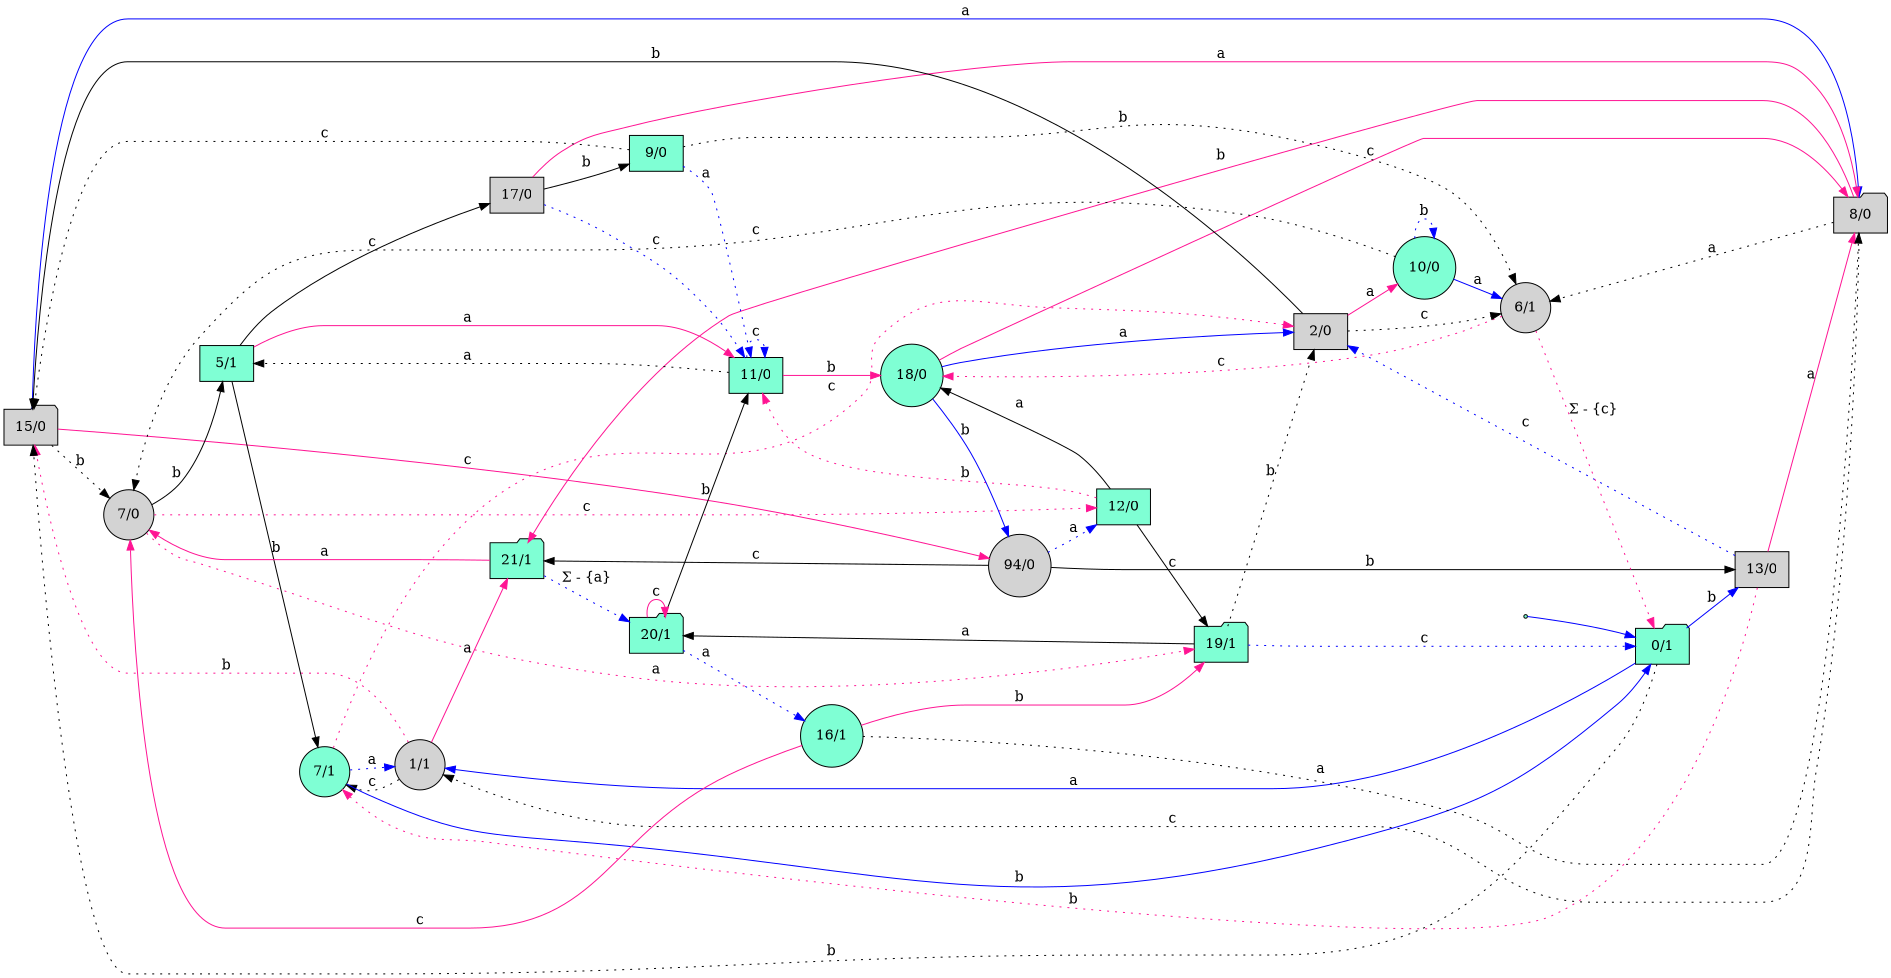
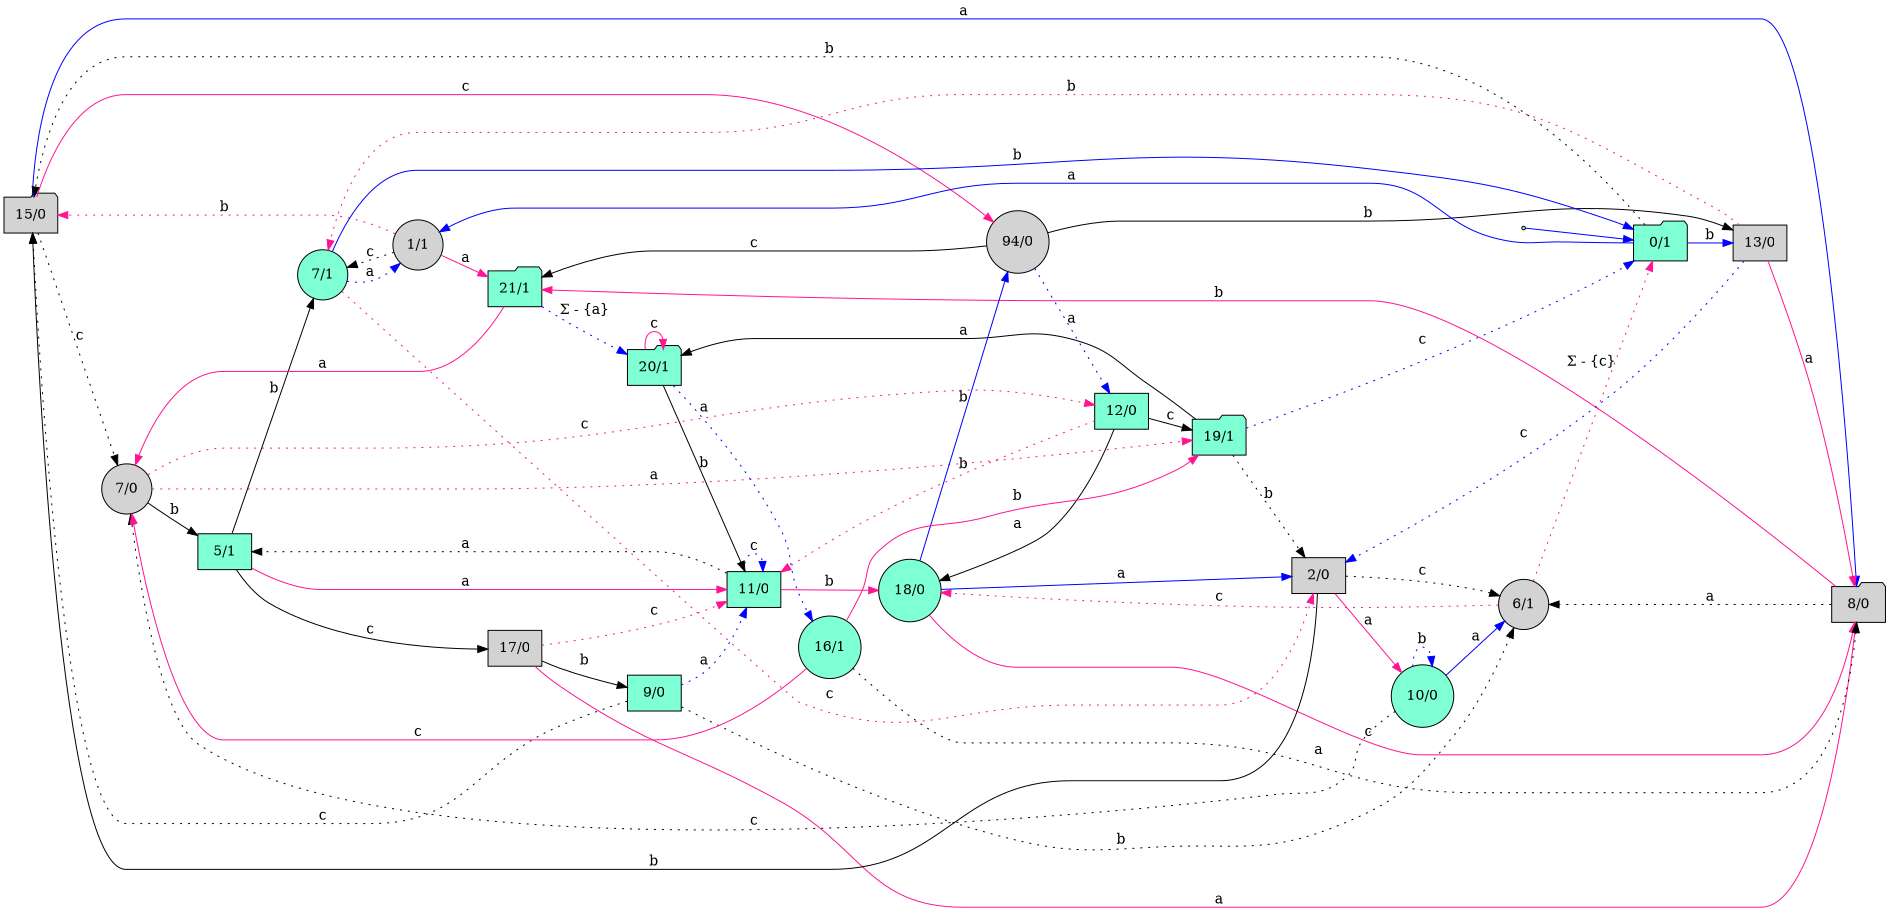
(653, 261) -> (631, 631)
(81, 462) -> (80, 336)
(1456, 849) -> none
